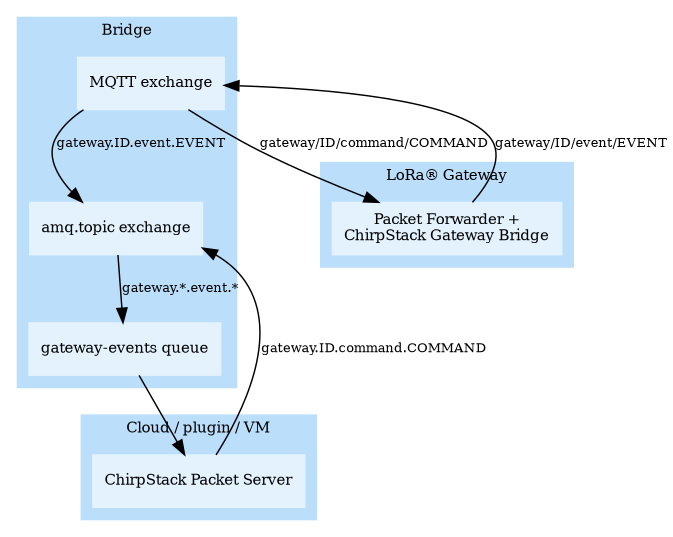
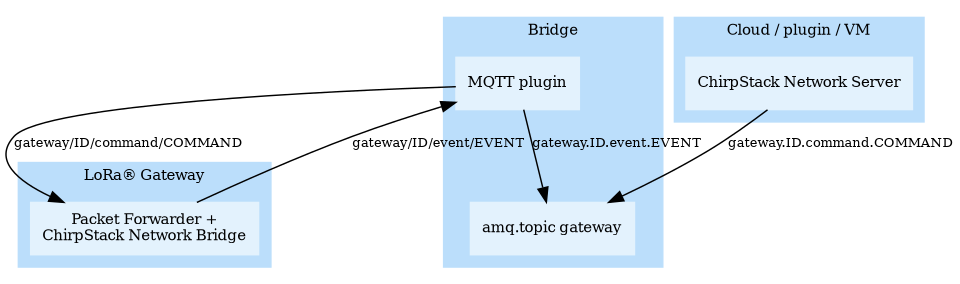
(151, 83) -> (518, 83)
(116, 229) -> (552, 229)
(447, 229) -> (145, 229)
(125, 349) -> none
(199, 481) -> (799, 83)
